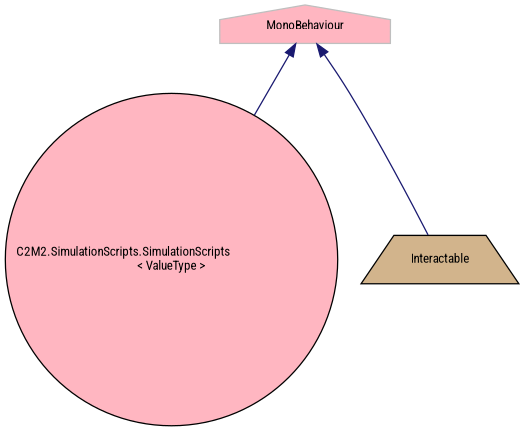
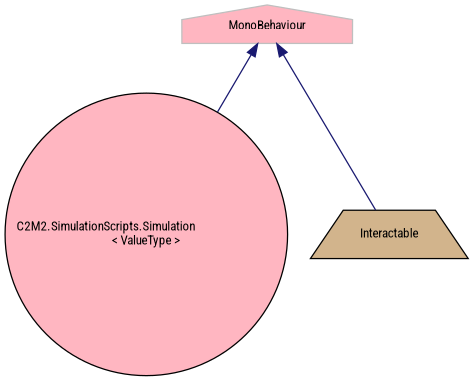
(172, 260) -> (146, 234)
